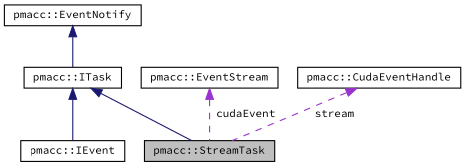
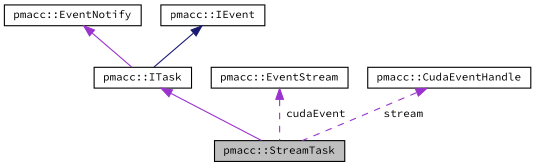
(73, 52) -> (112, 50)
(146, 117) -> (216, 117)
(73, 120) -> (174, 50)
